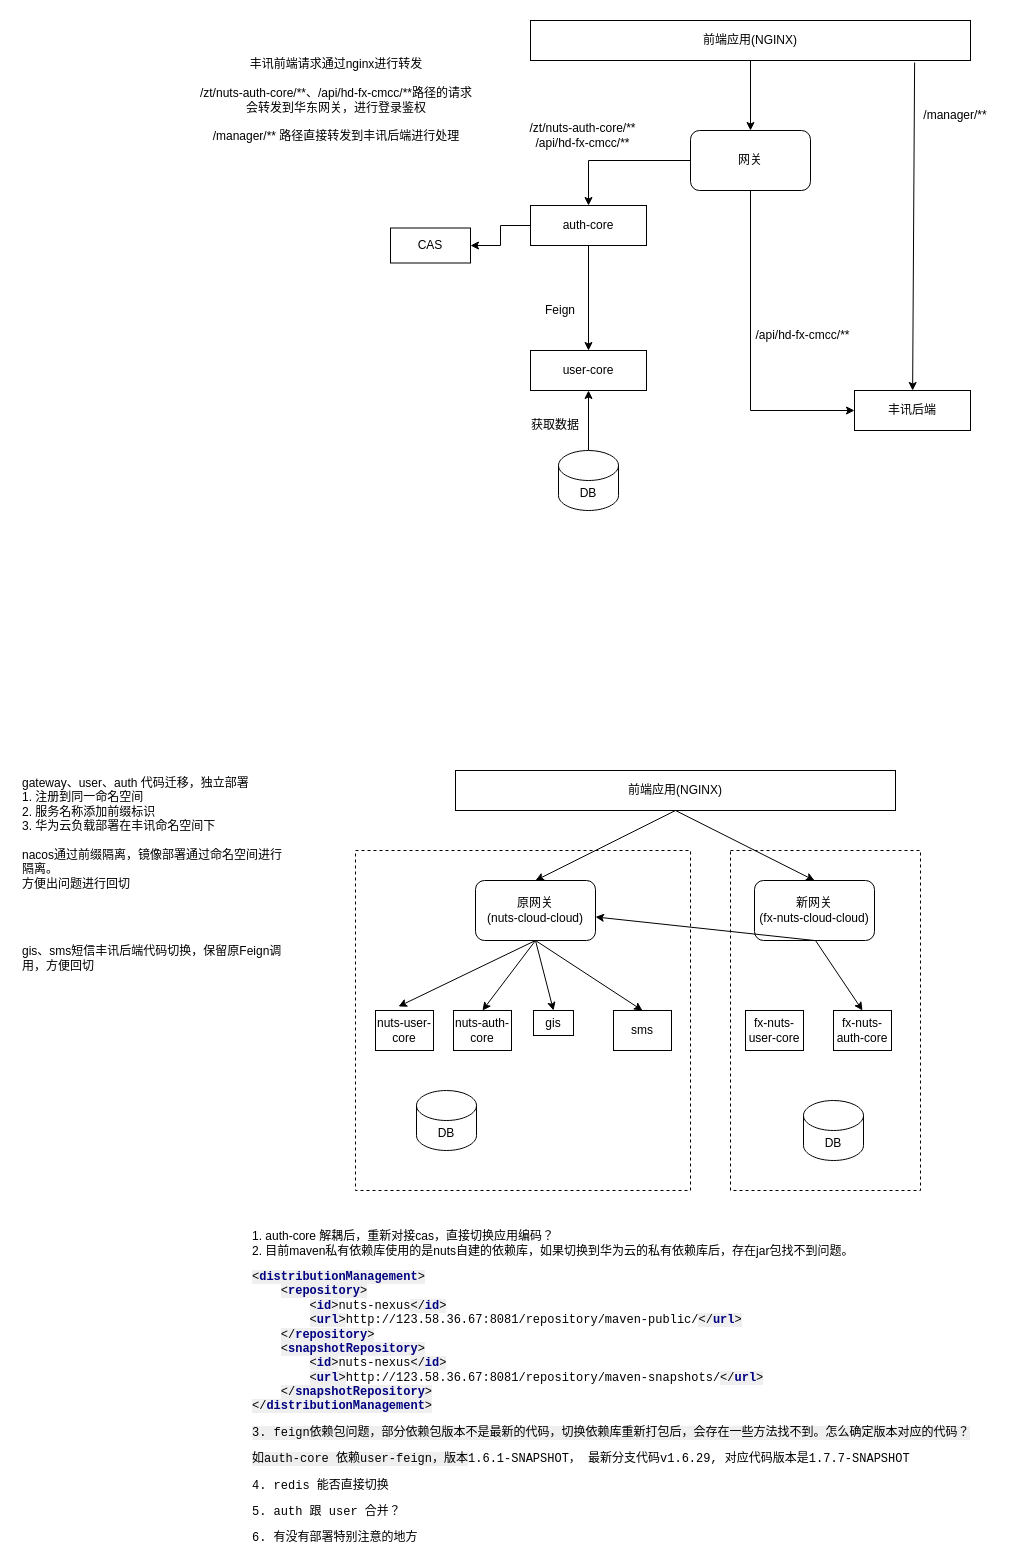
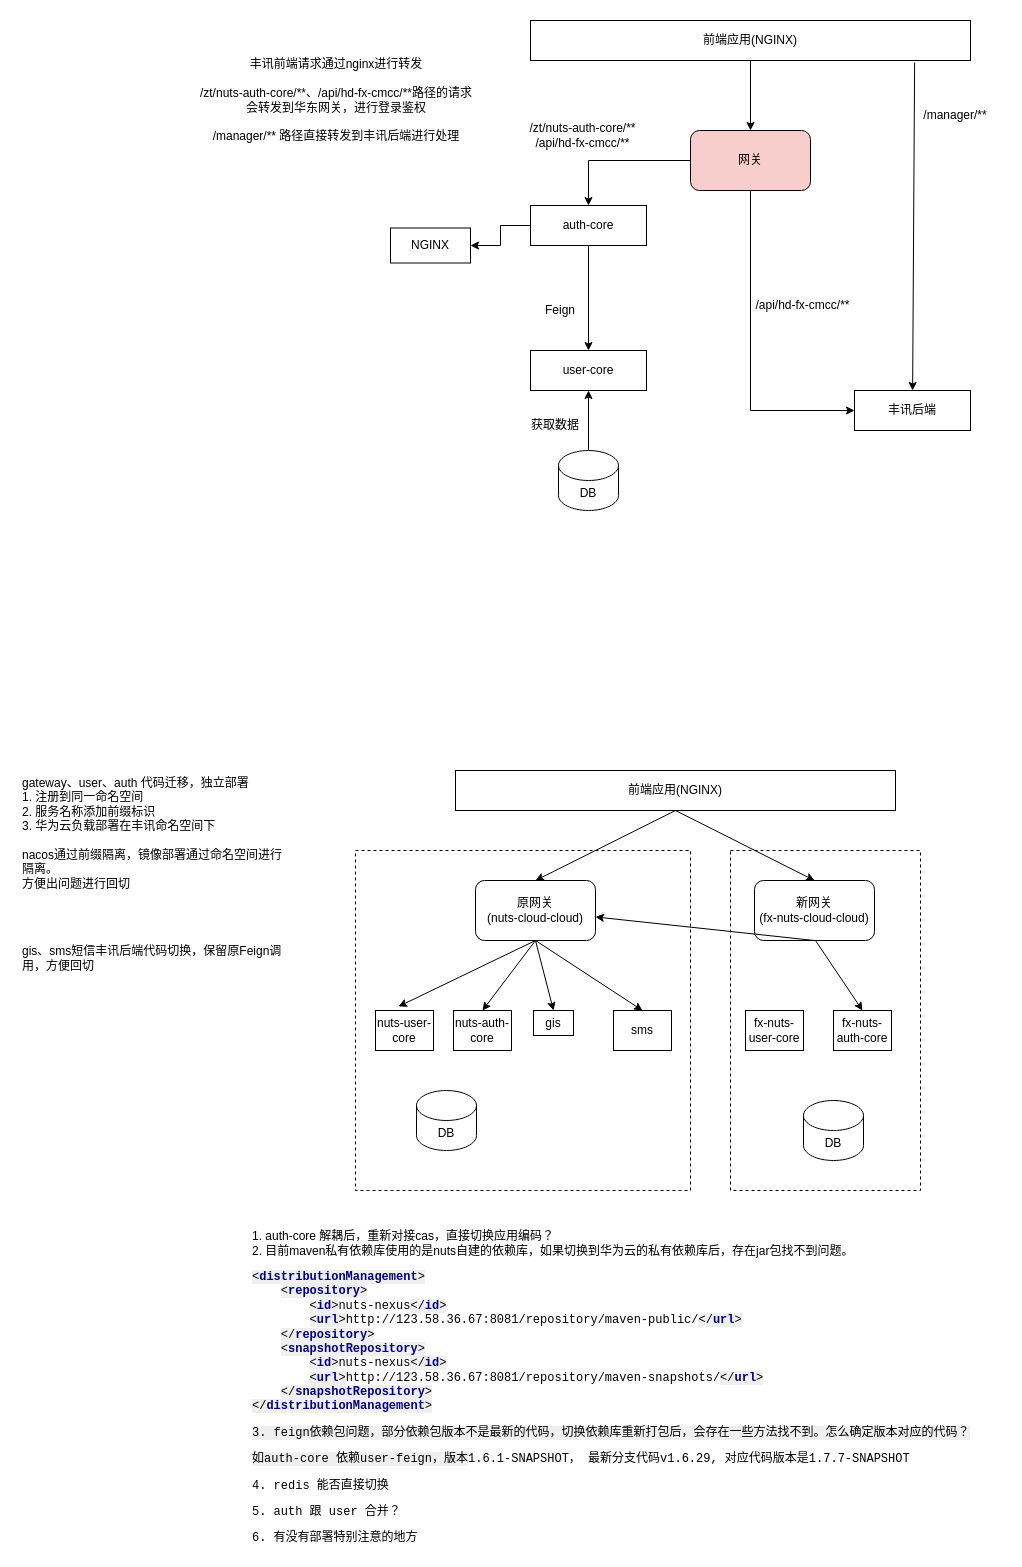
(751, 161) -> (751, 161)
(431, 246) -> (431, 246)
(803, 336) -> (803, 306)
